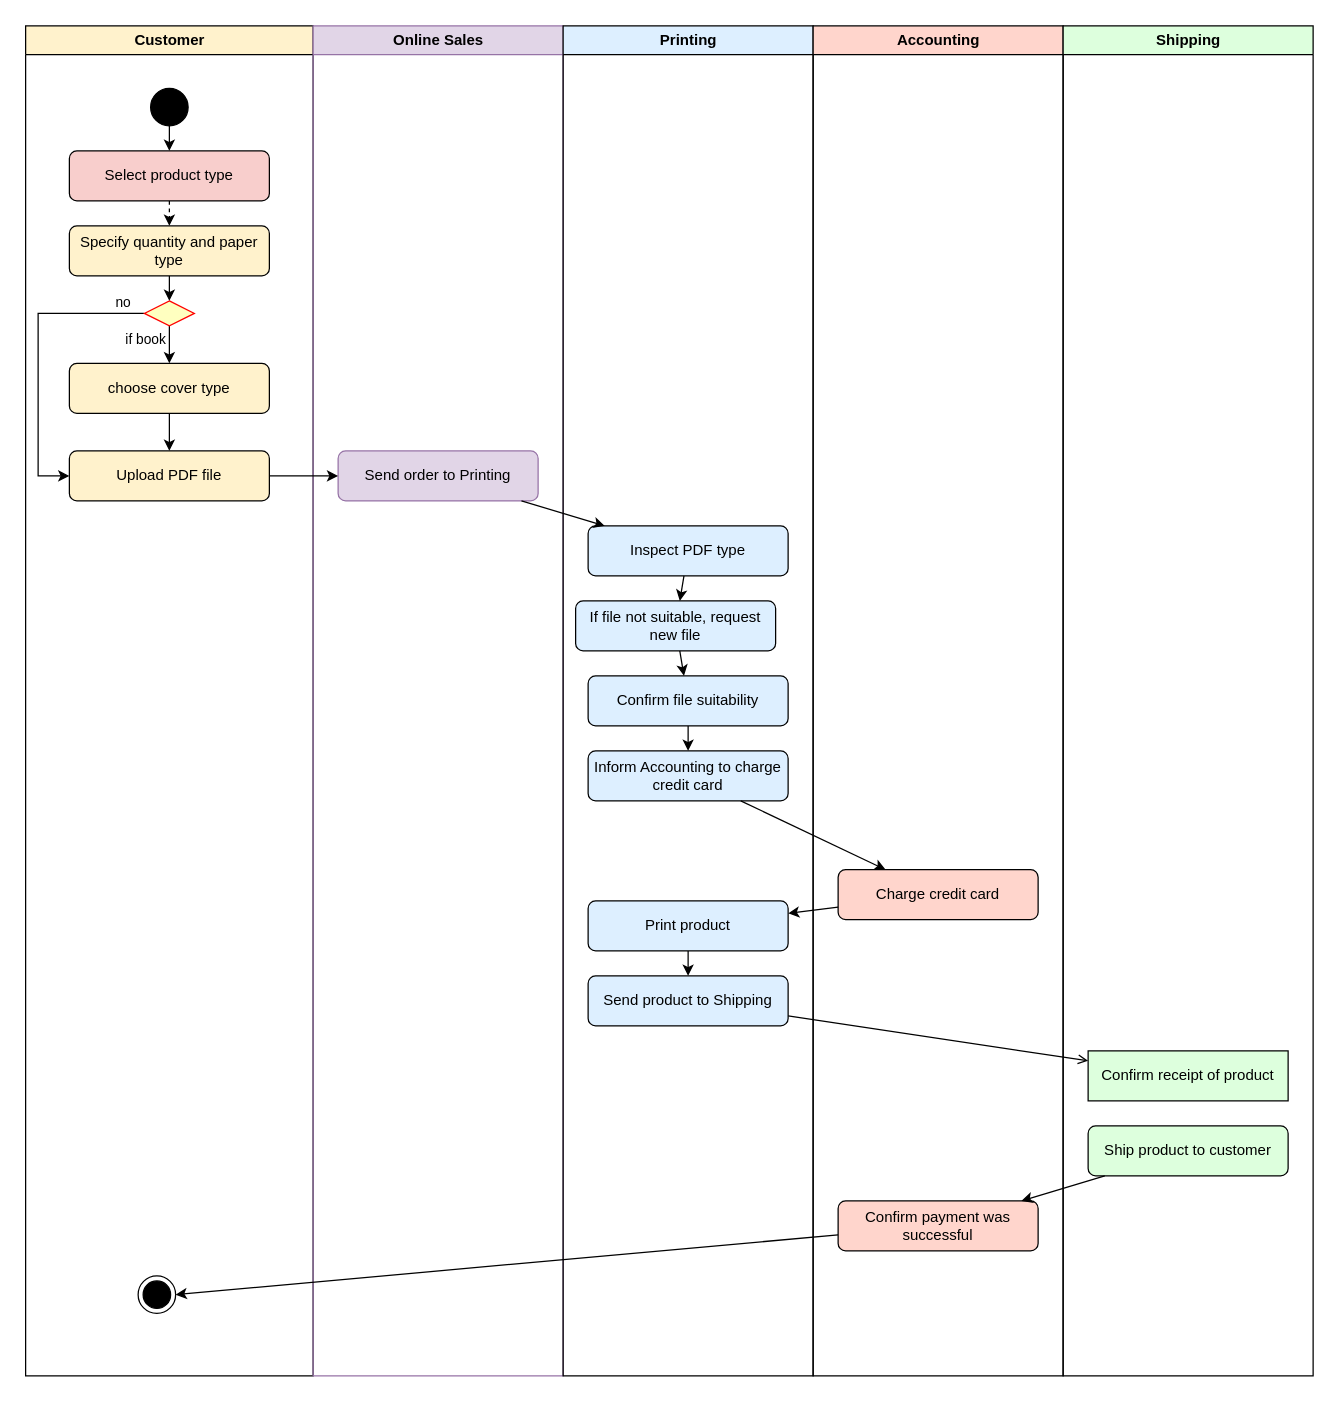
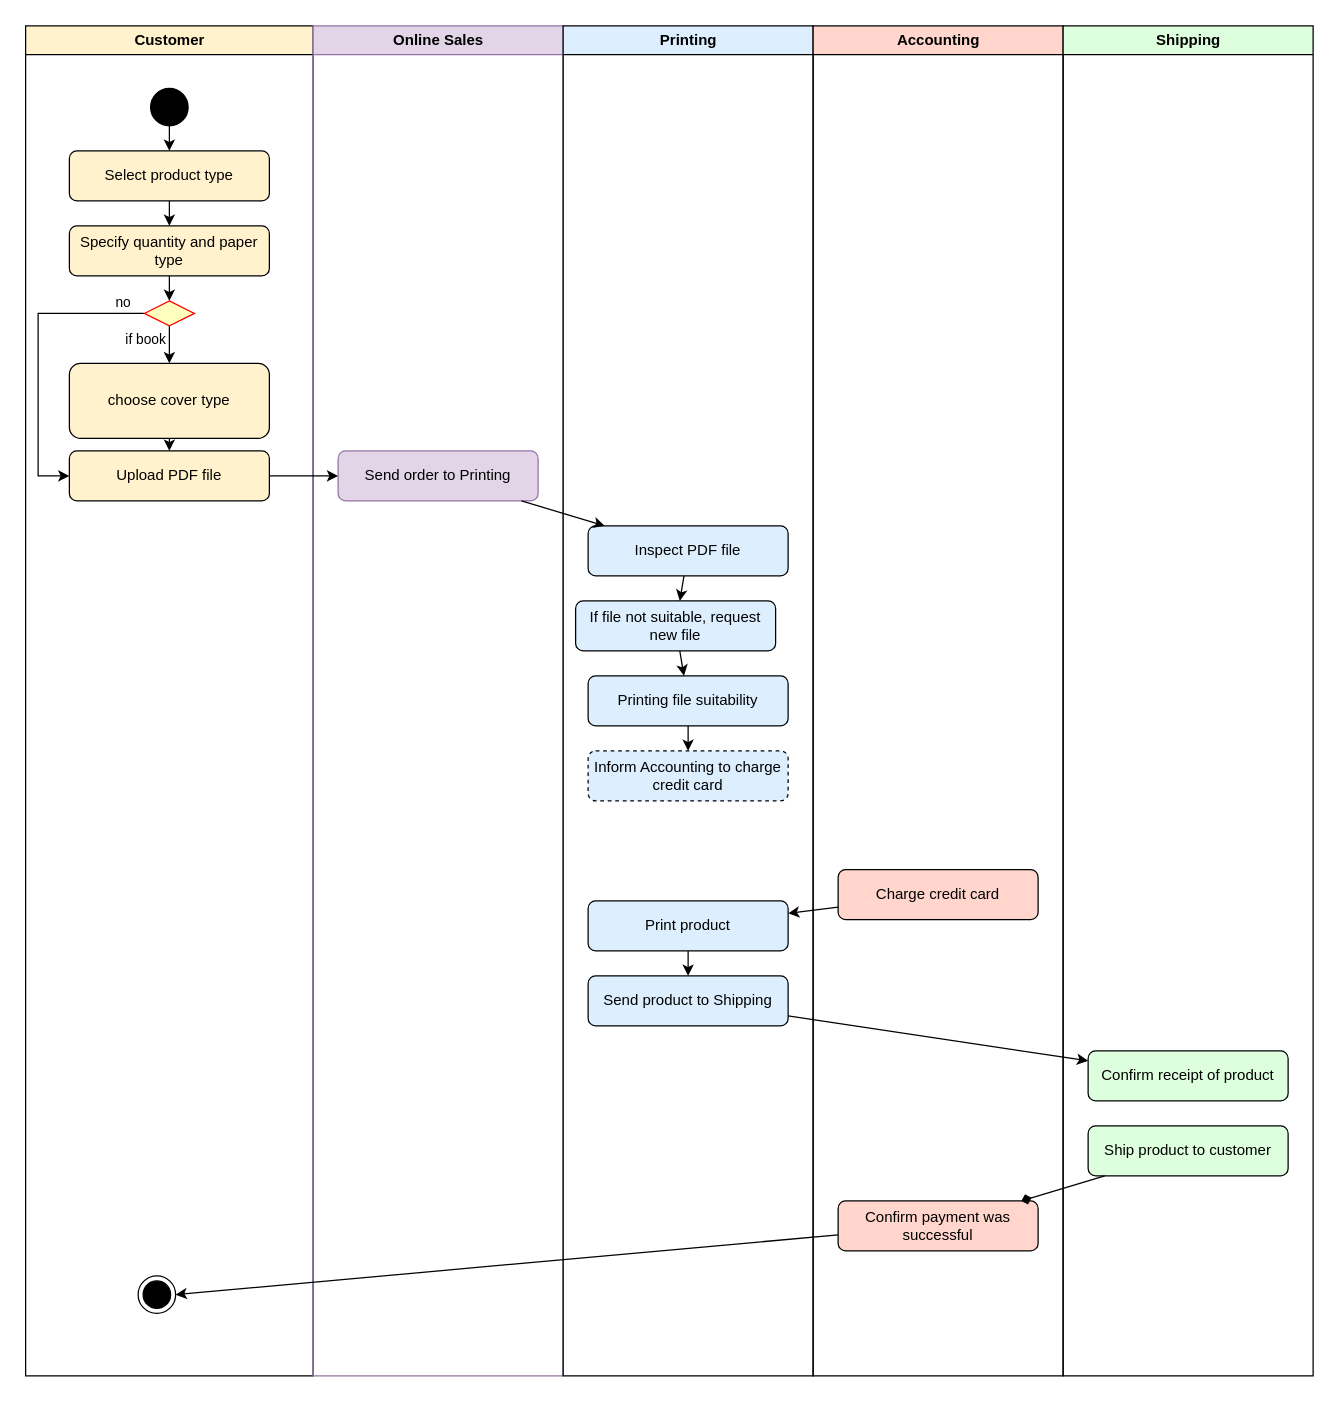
(169, 176) -> (169, 176)
(169, 210) -> (169, 210)
(169, 388) -> (169, 401)
(688, 551) -> (688, 551)
(688, 701) -> (688, 701)
(688, 776) -> (688, 776)
(810, 833) -> none
(1080, 1059) -> (1078, 1059)
(1188, 1076) -> (1188, 1076)
(1031, 1198) -> (1032, 1198)
